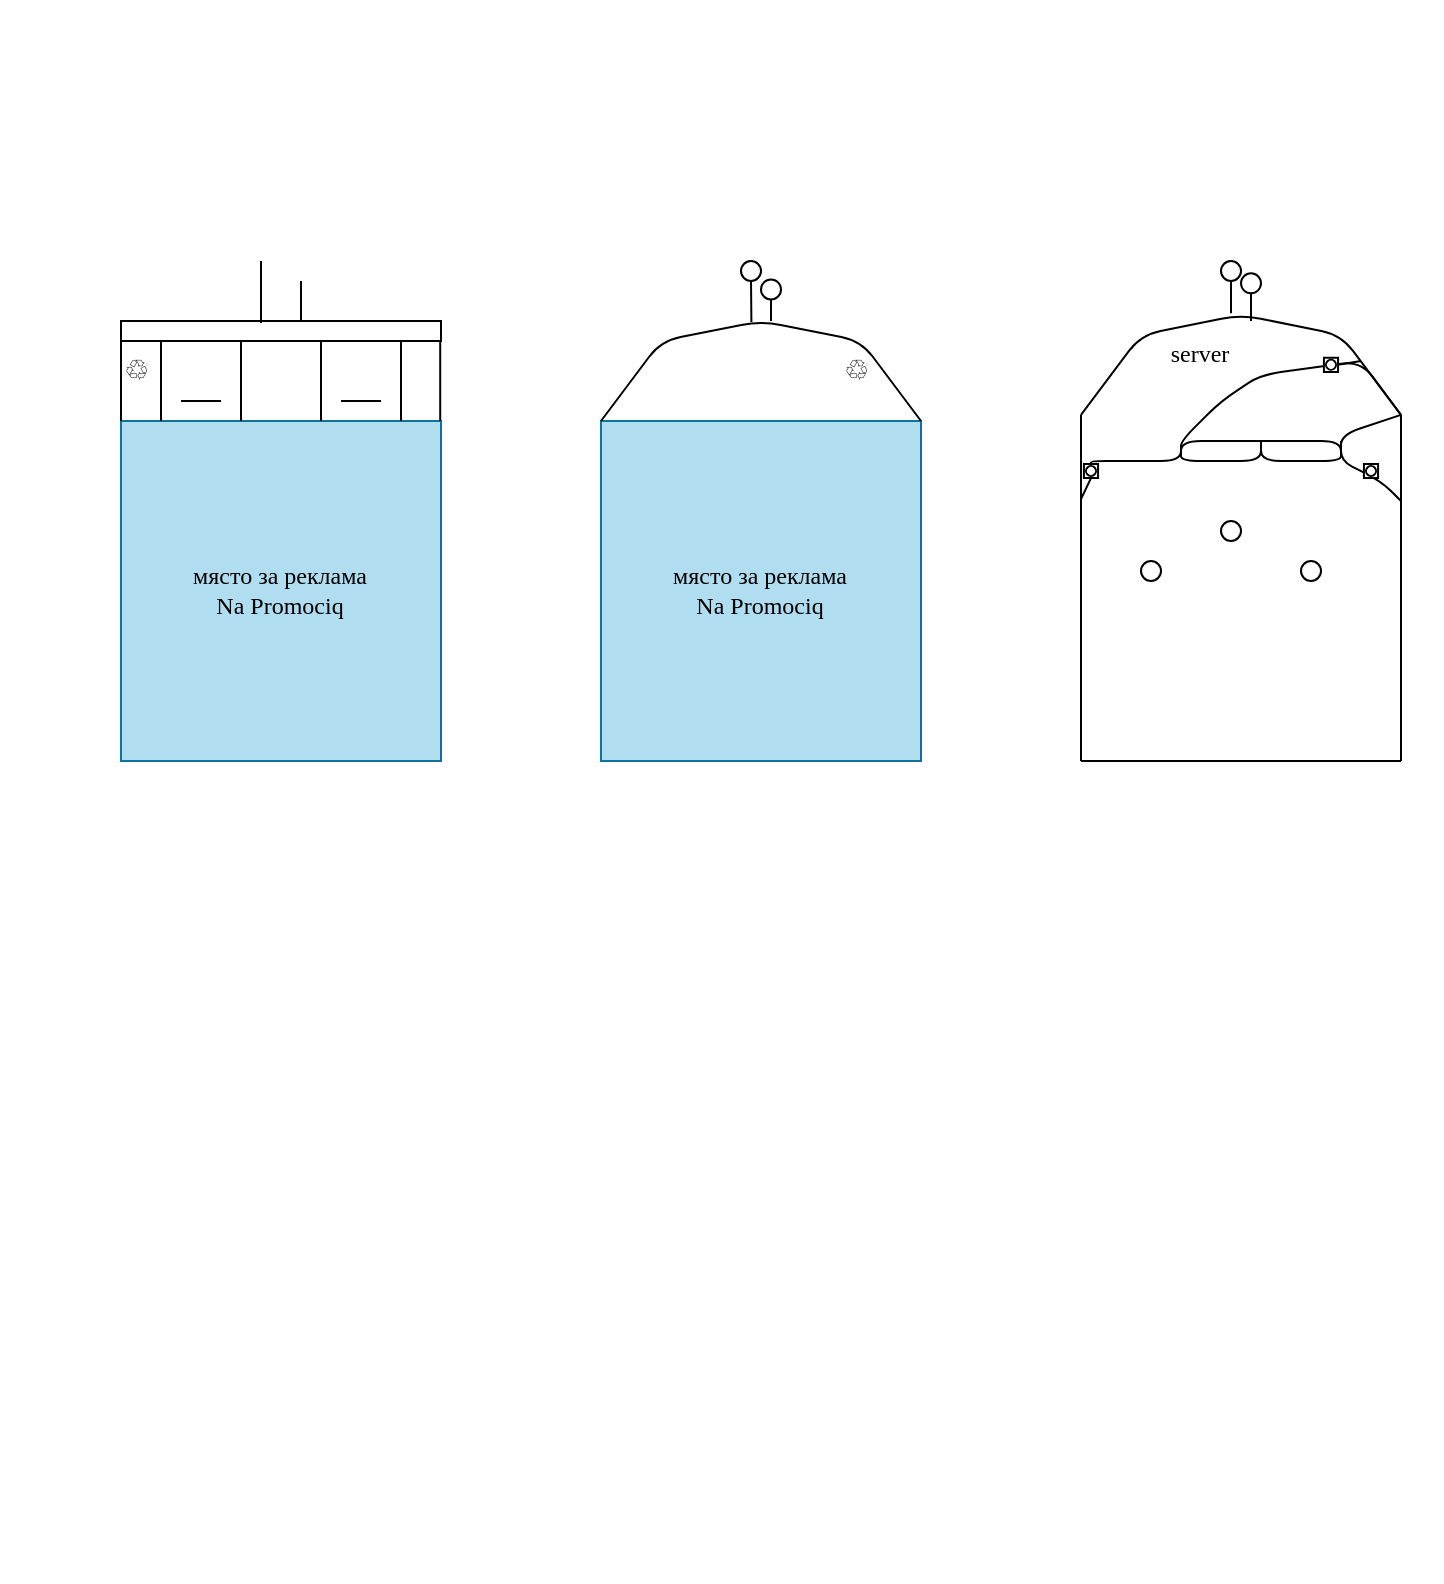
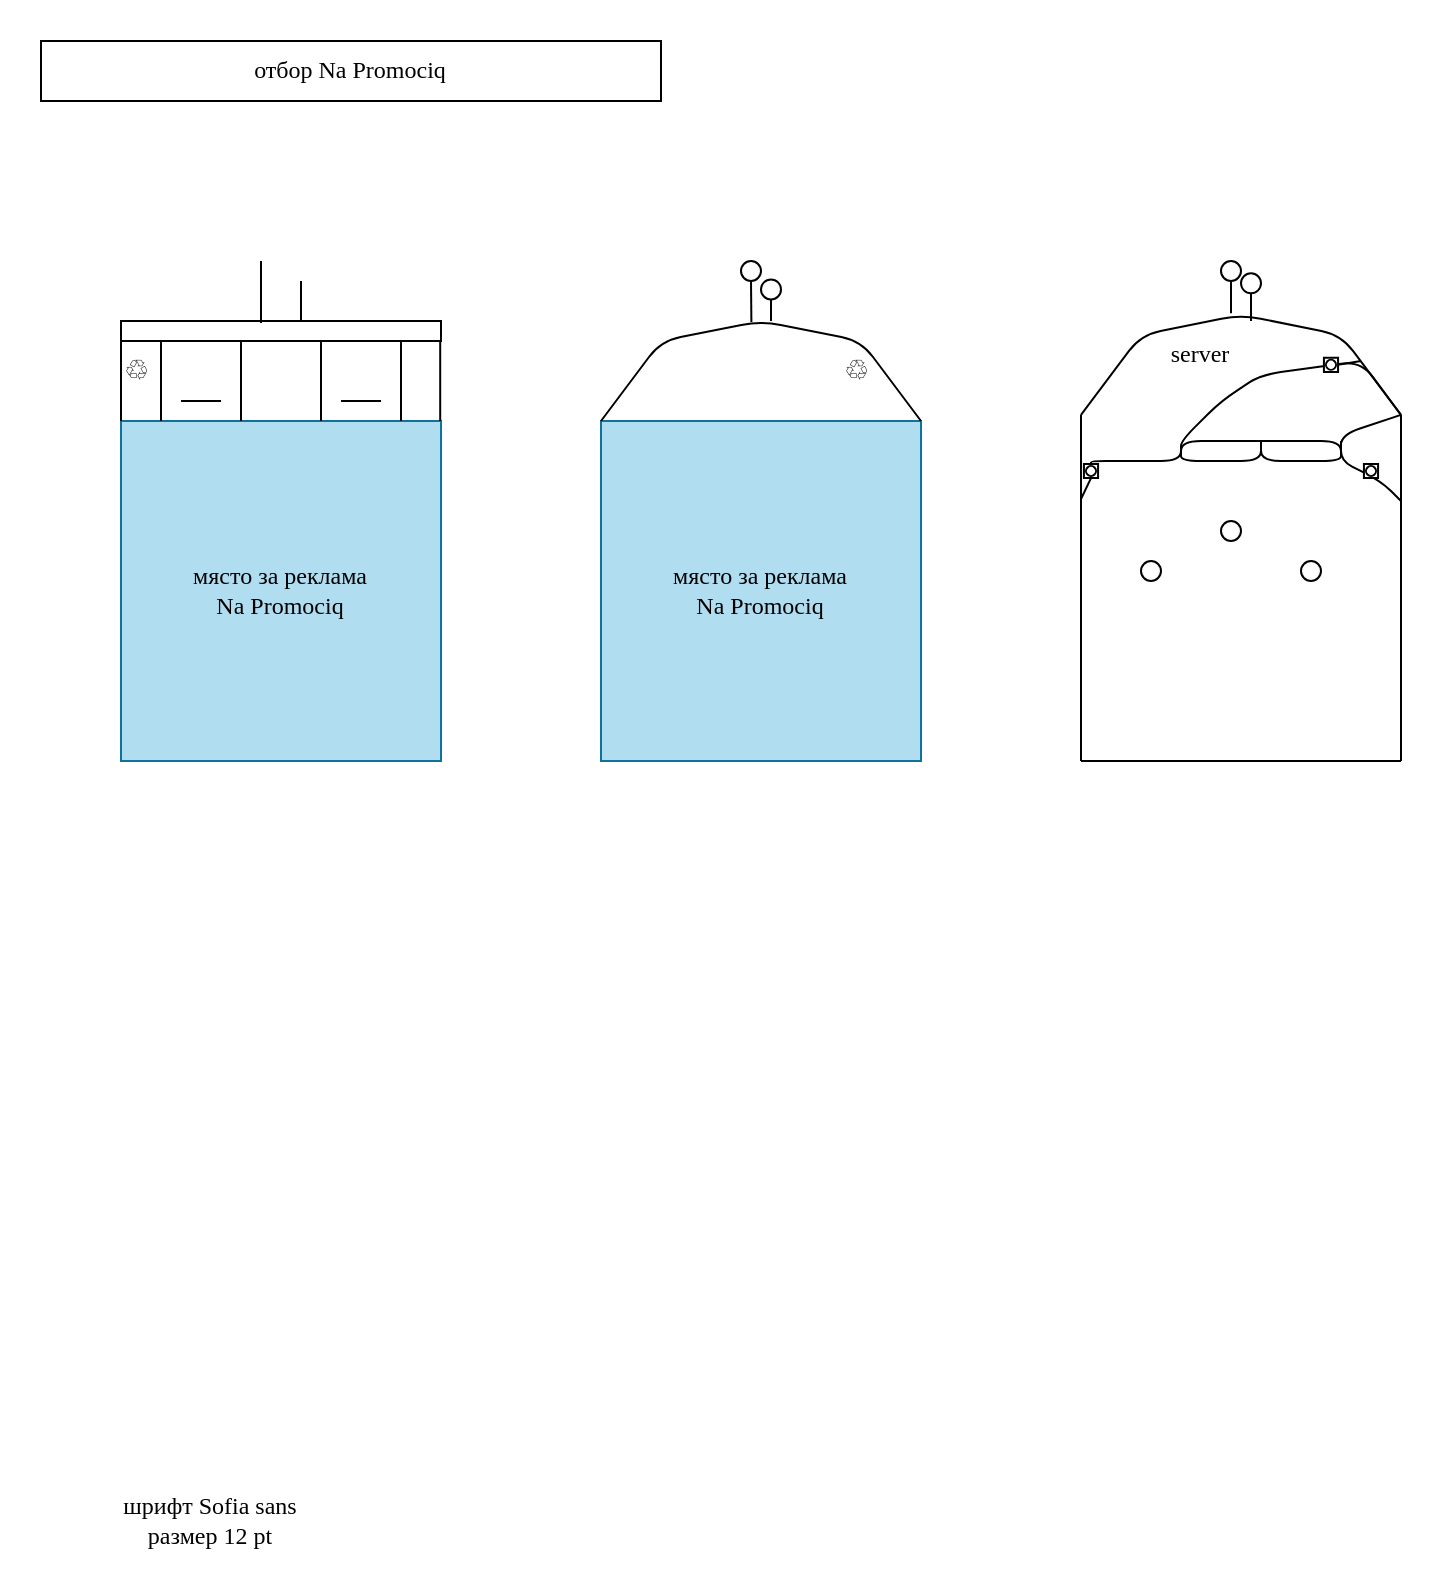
none -> (351, 71)
none -> (211, 1521)
